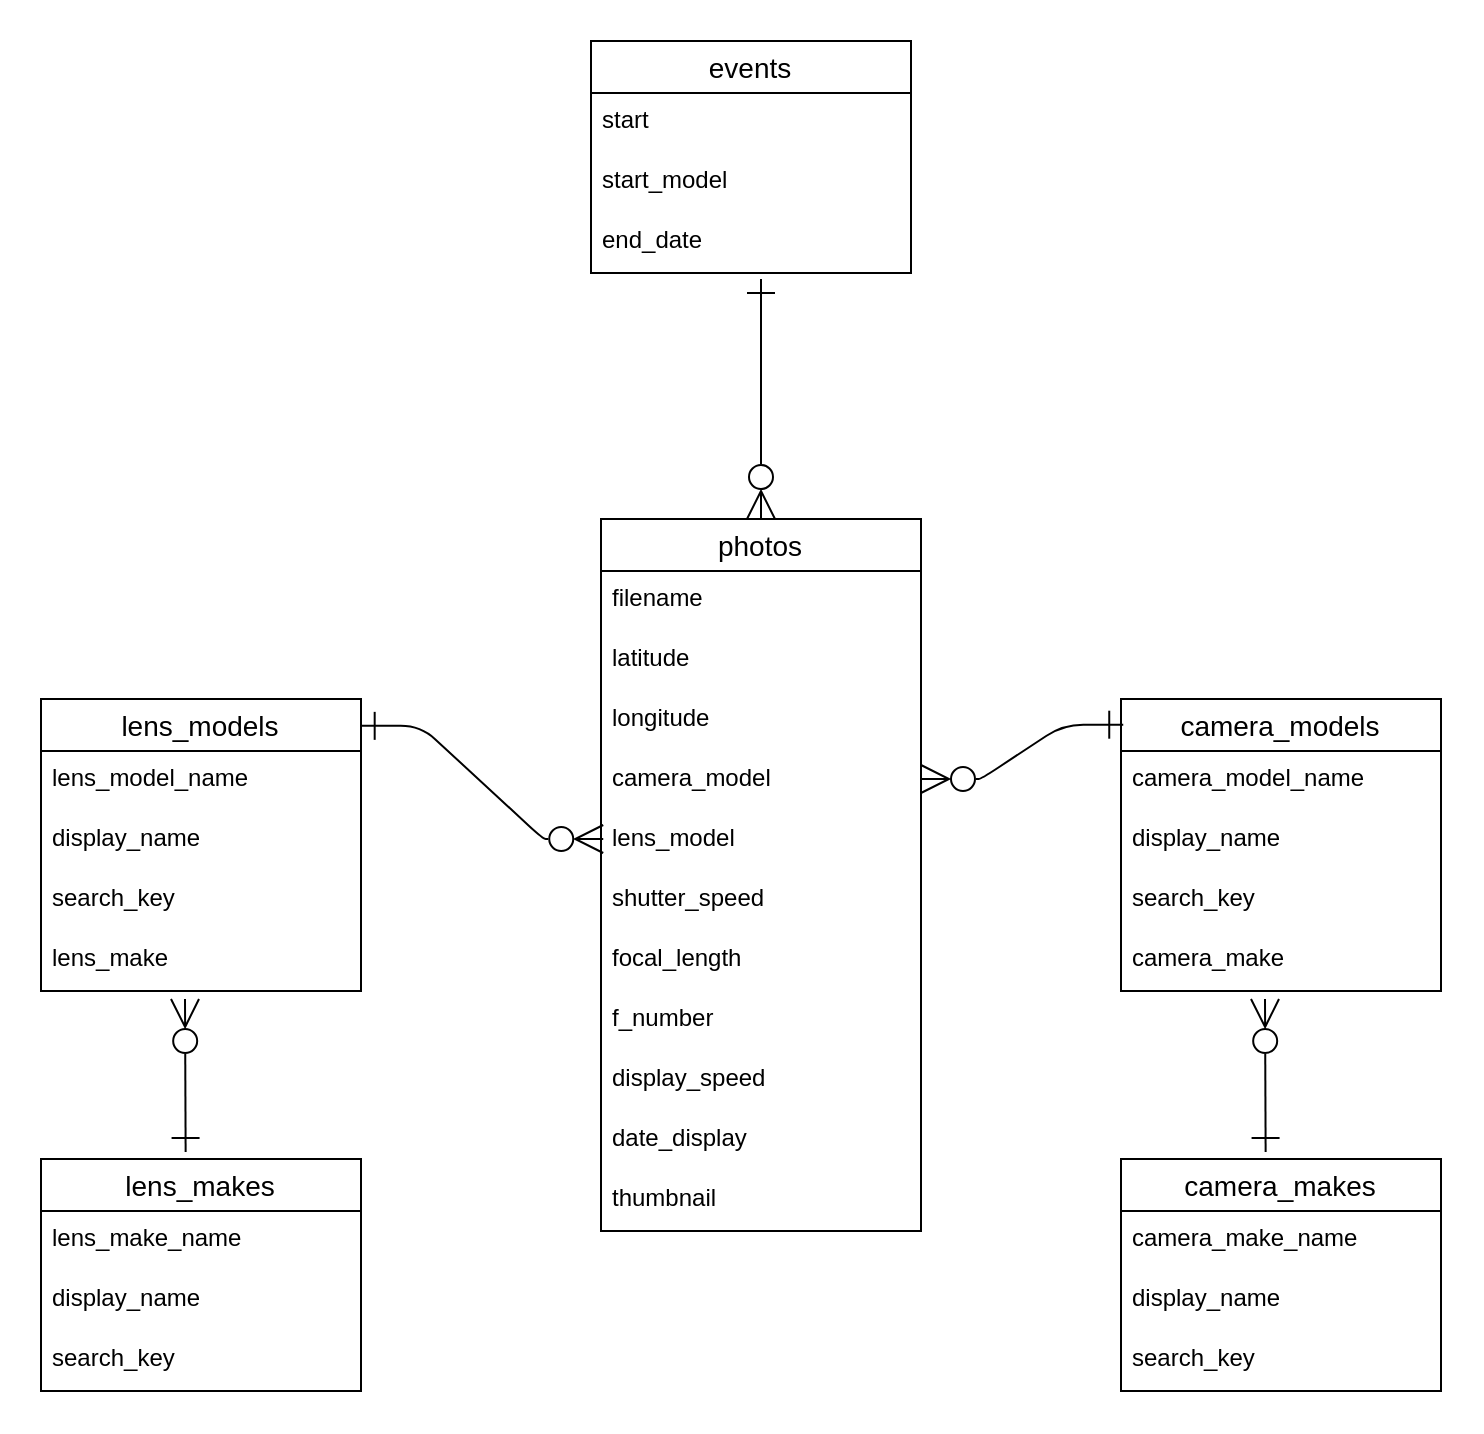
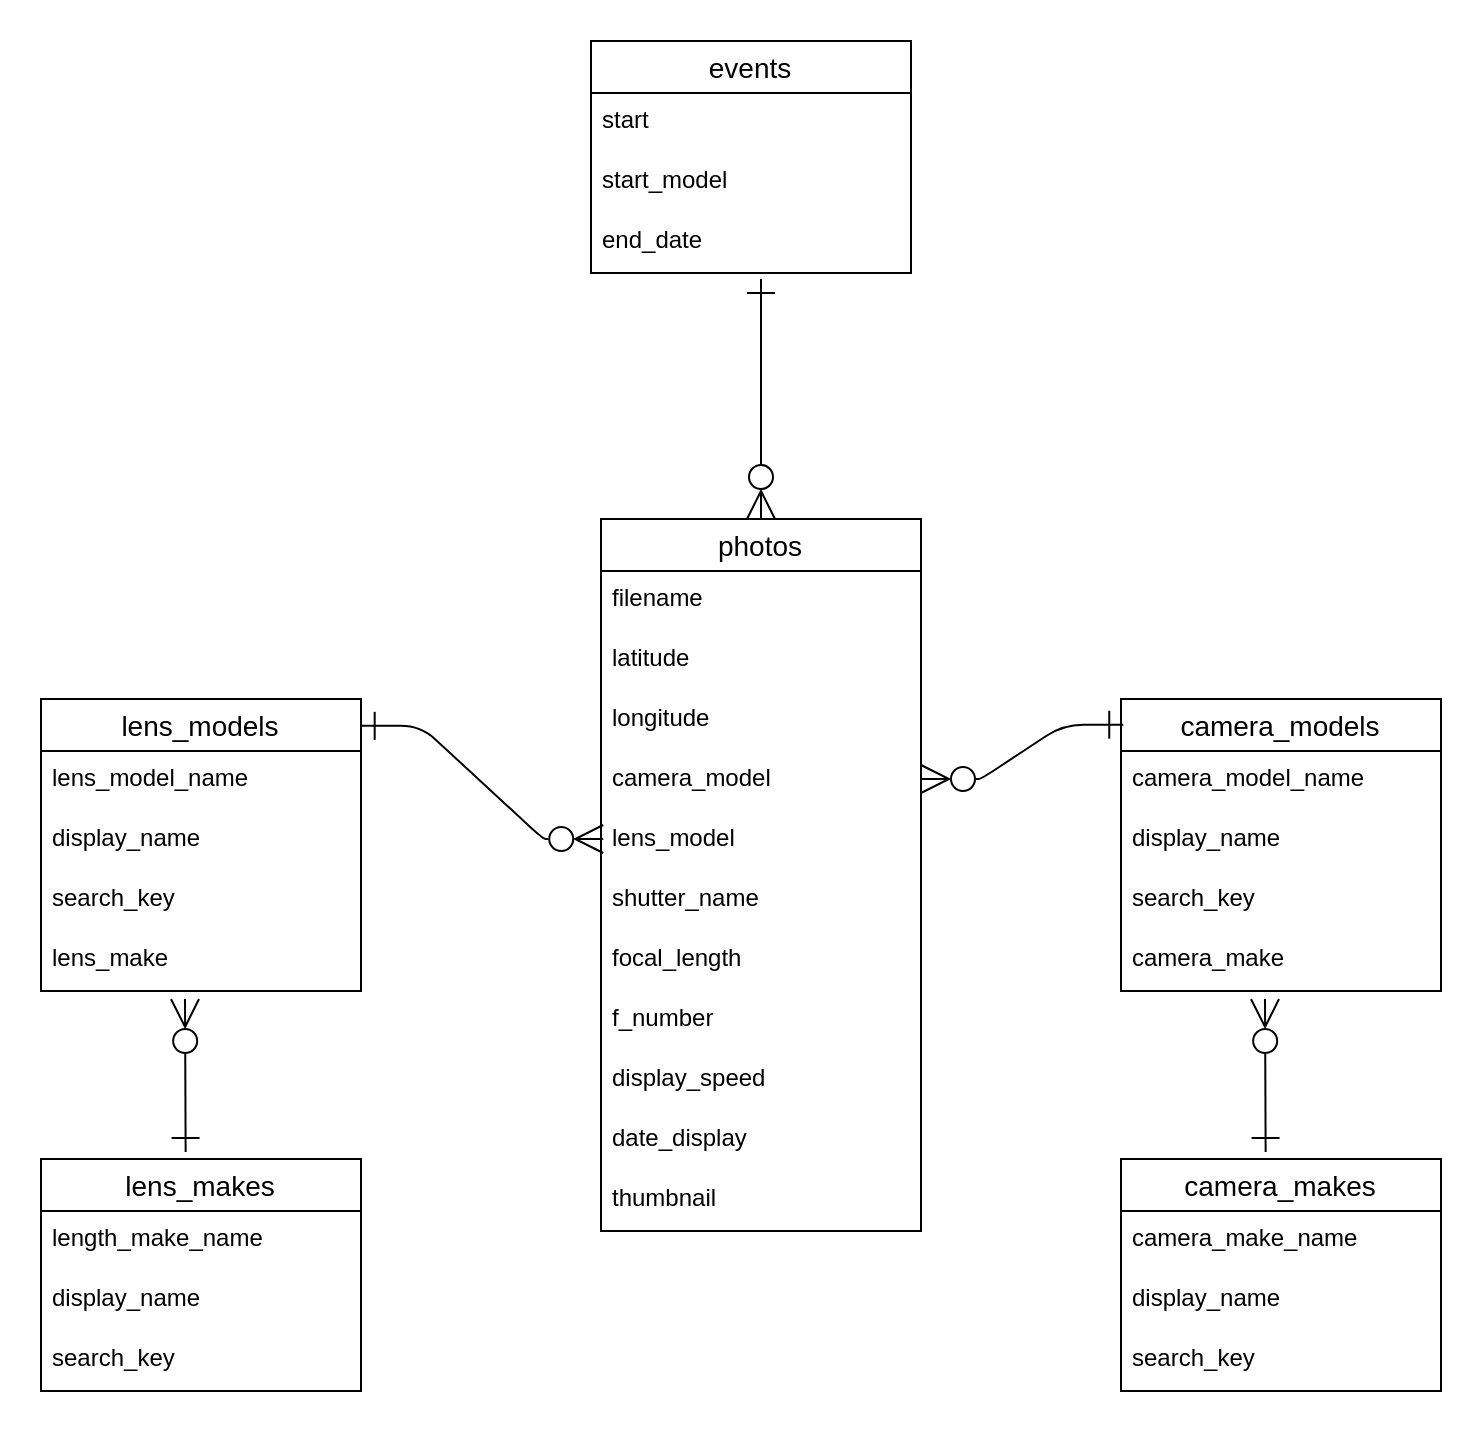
(699, 898) -> (693, 898)
(143, 1238) -> (156, 1238)
